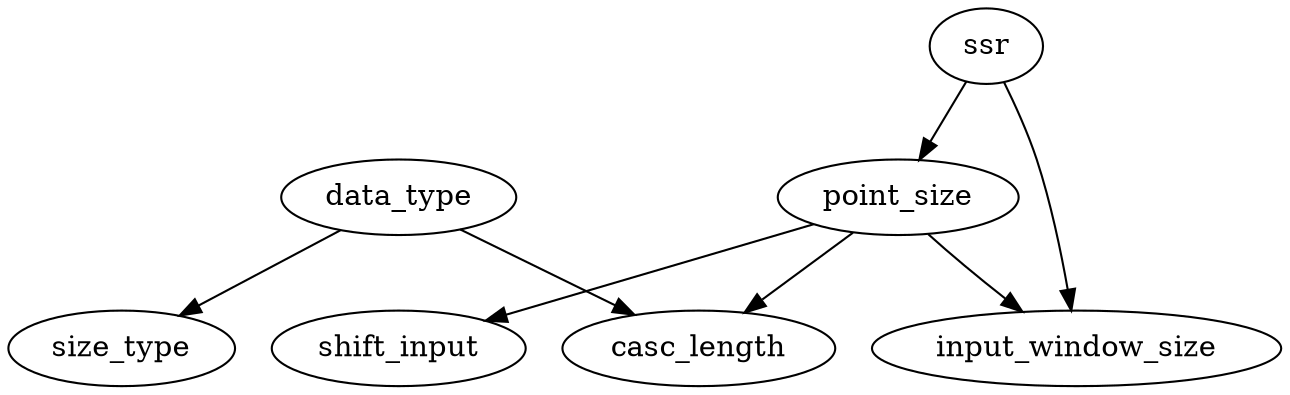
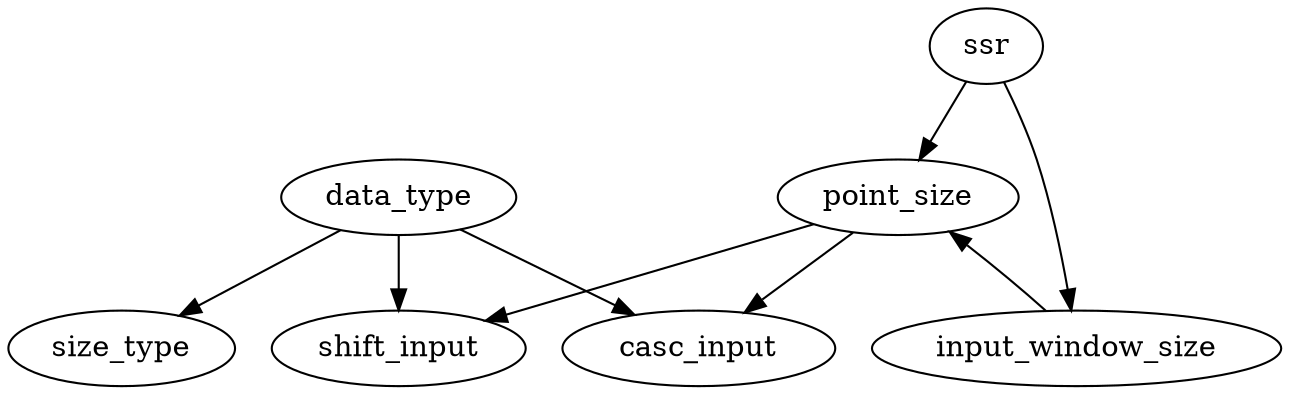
none -> (399, 263)
(966, 267) -> (1007, 277)
(699, 348) -> (699, 348)
